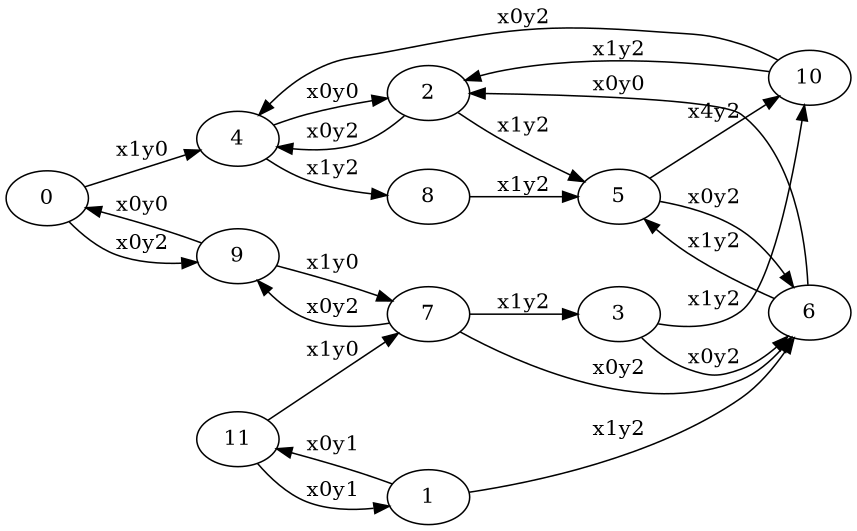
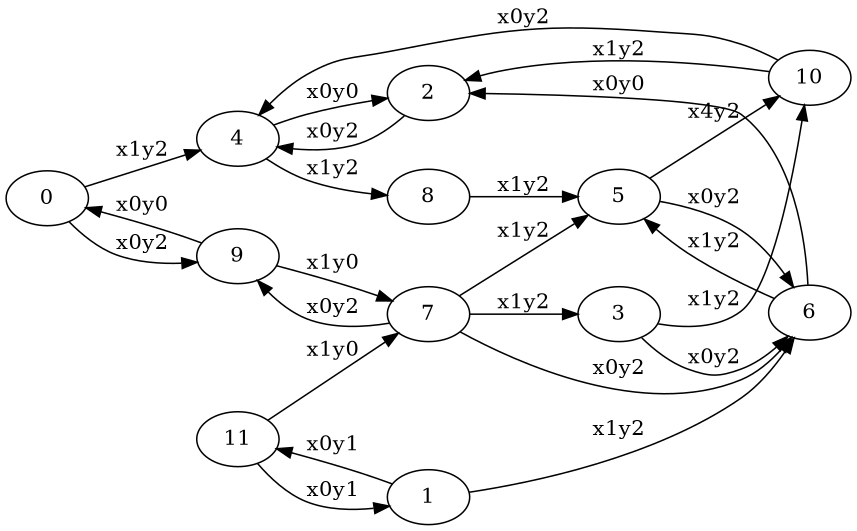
(513, 146) -> (517, 260)
(143, 150) -> (143, 150)
